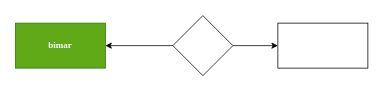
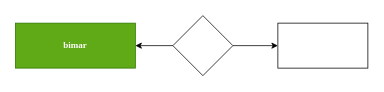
(60, 45) -> (75, 45)
